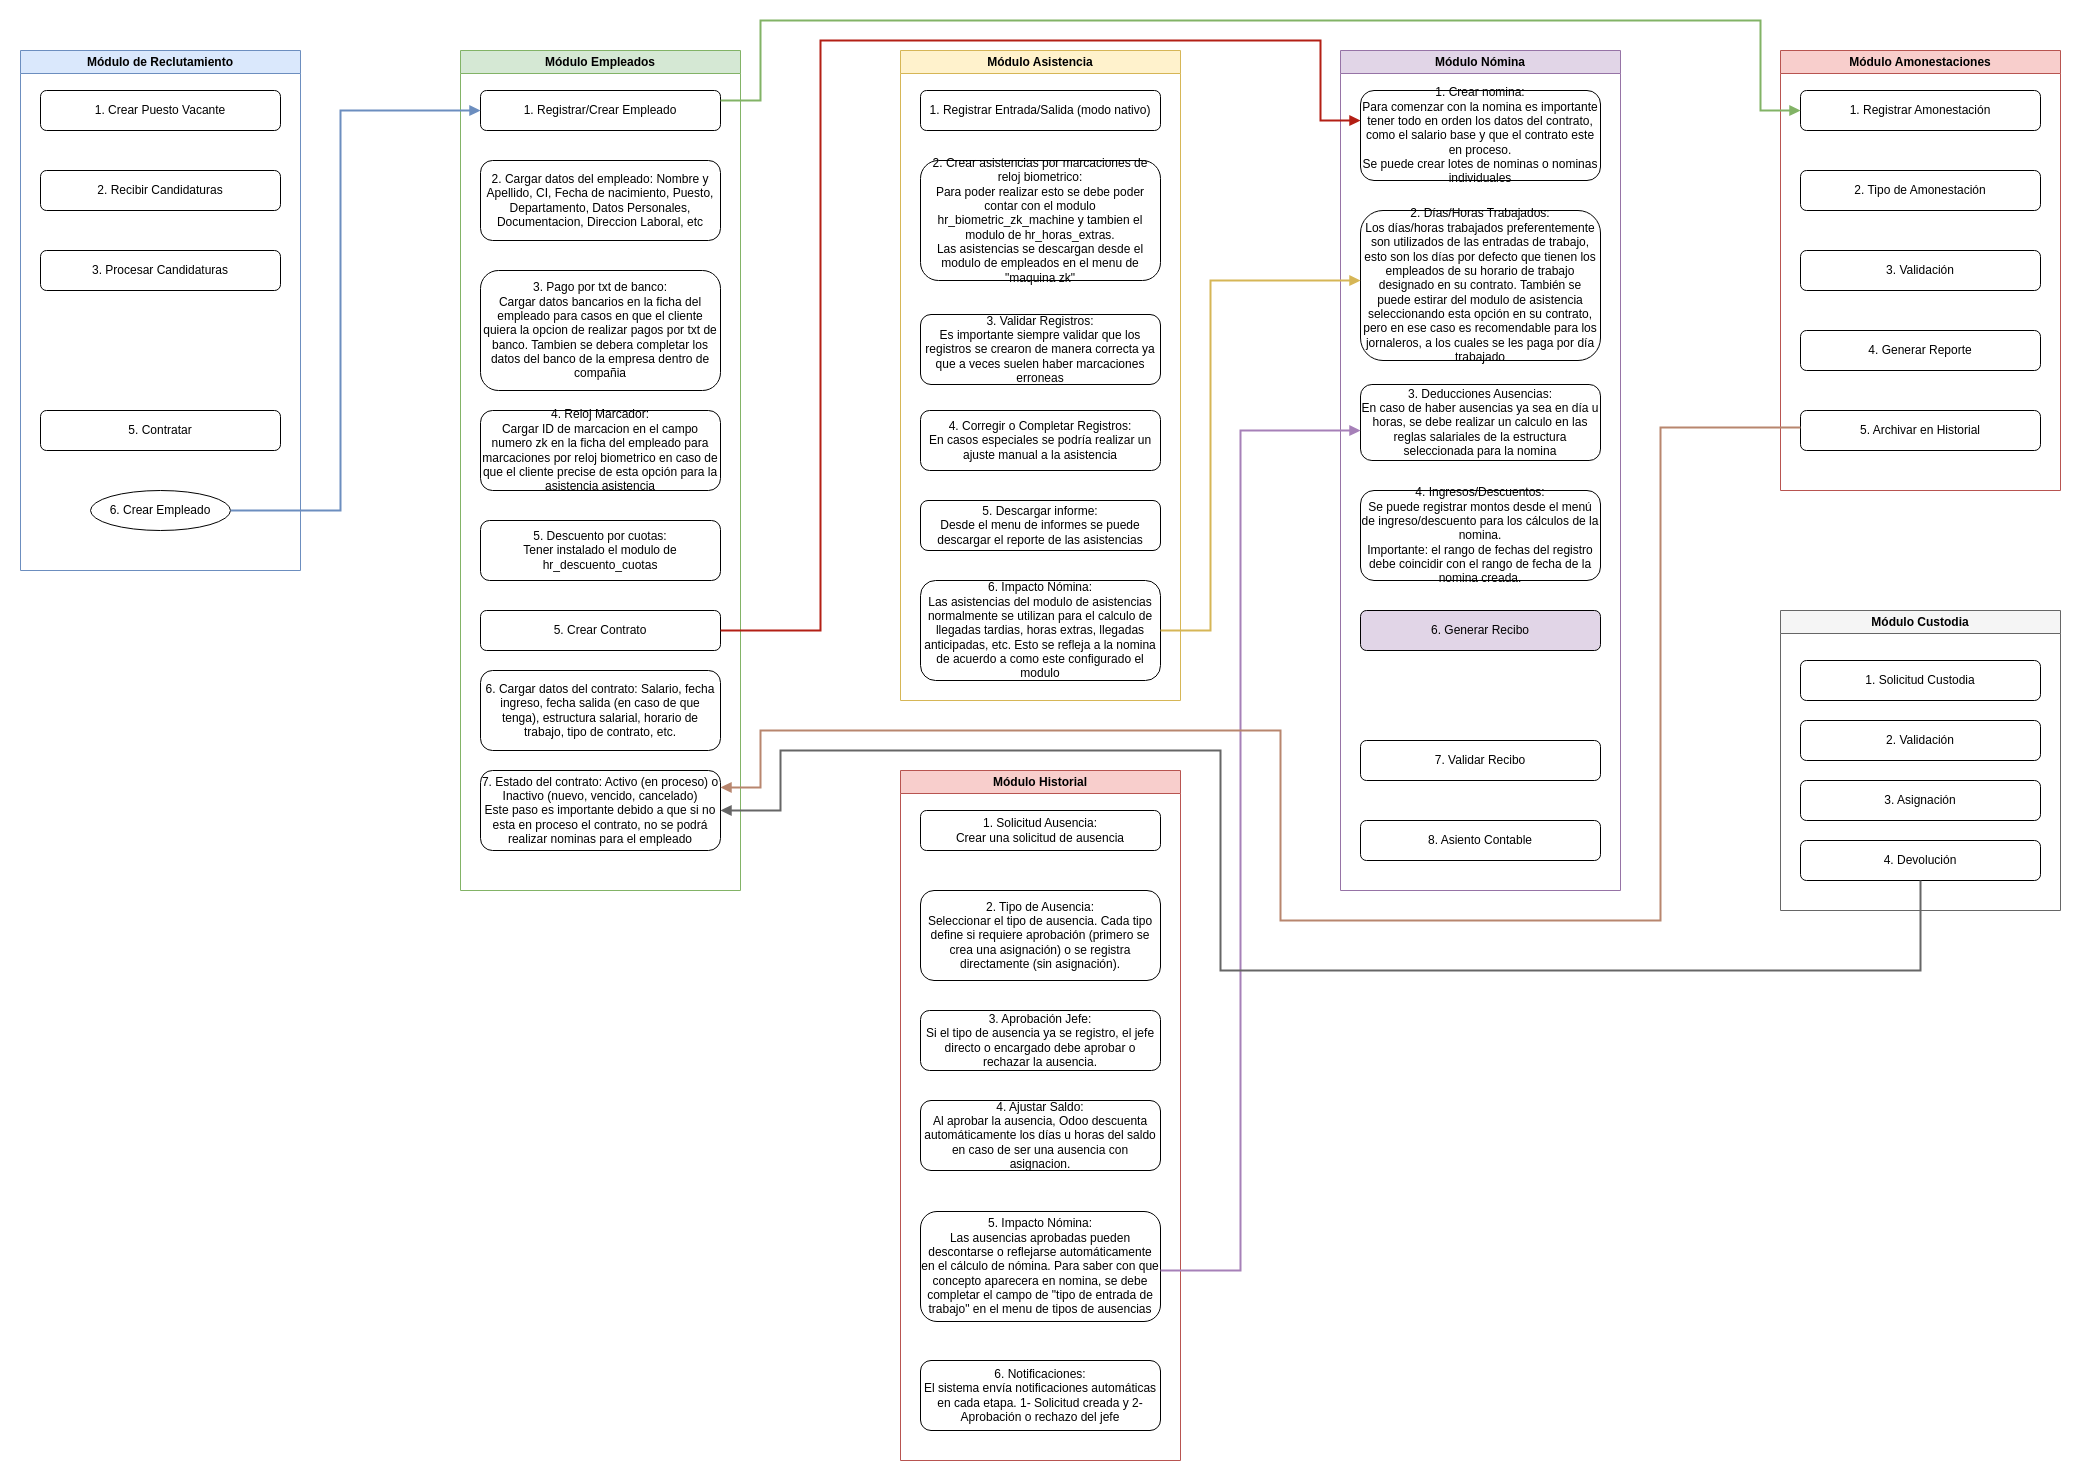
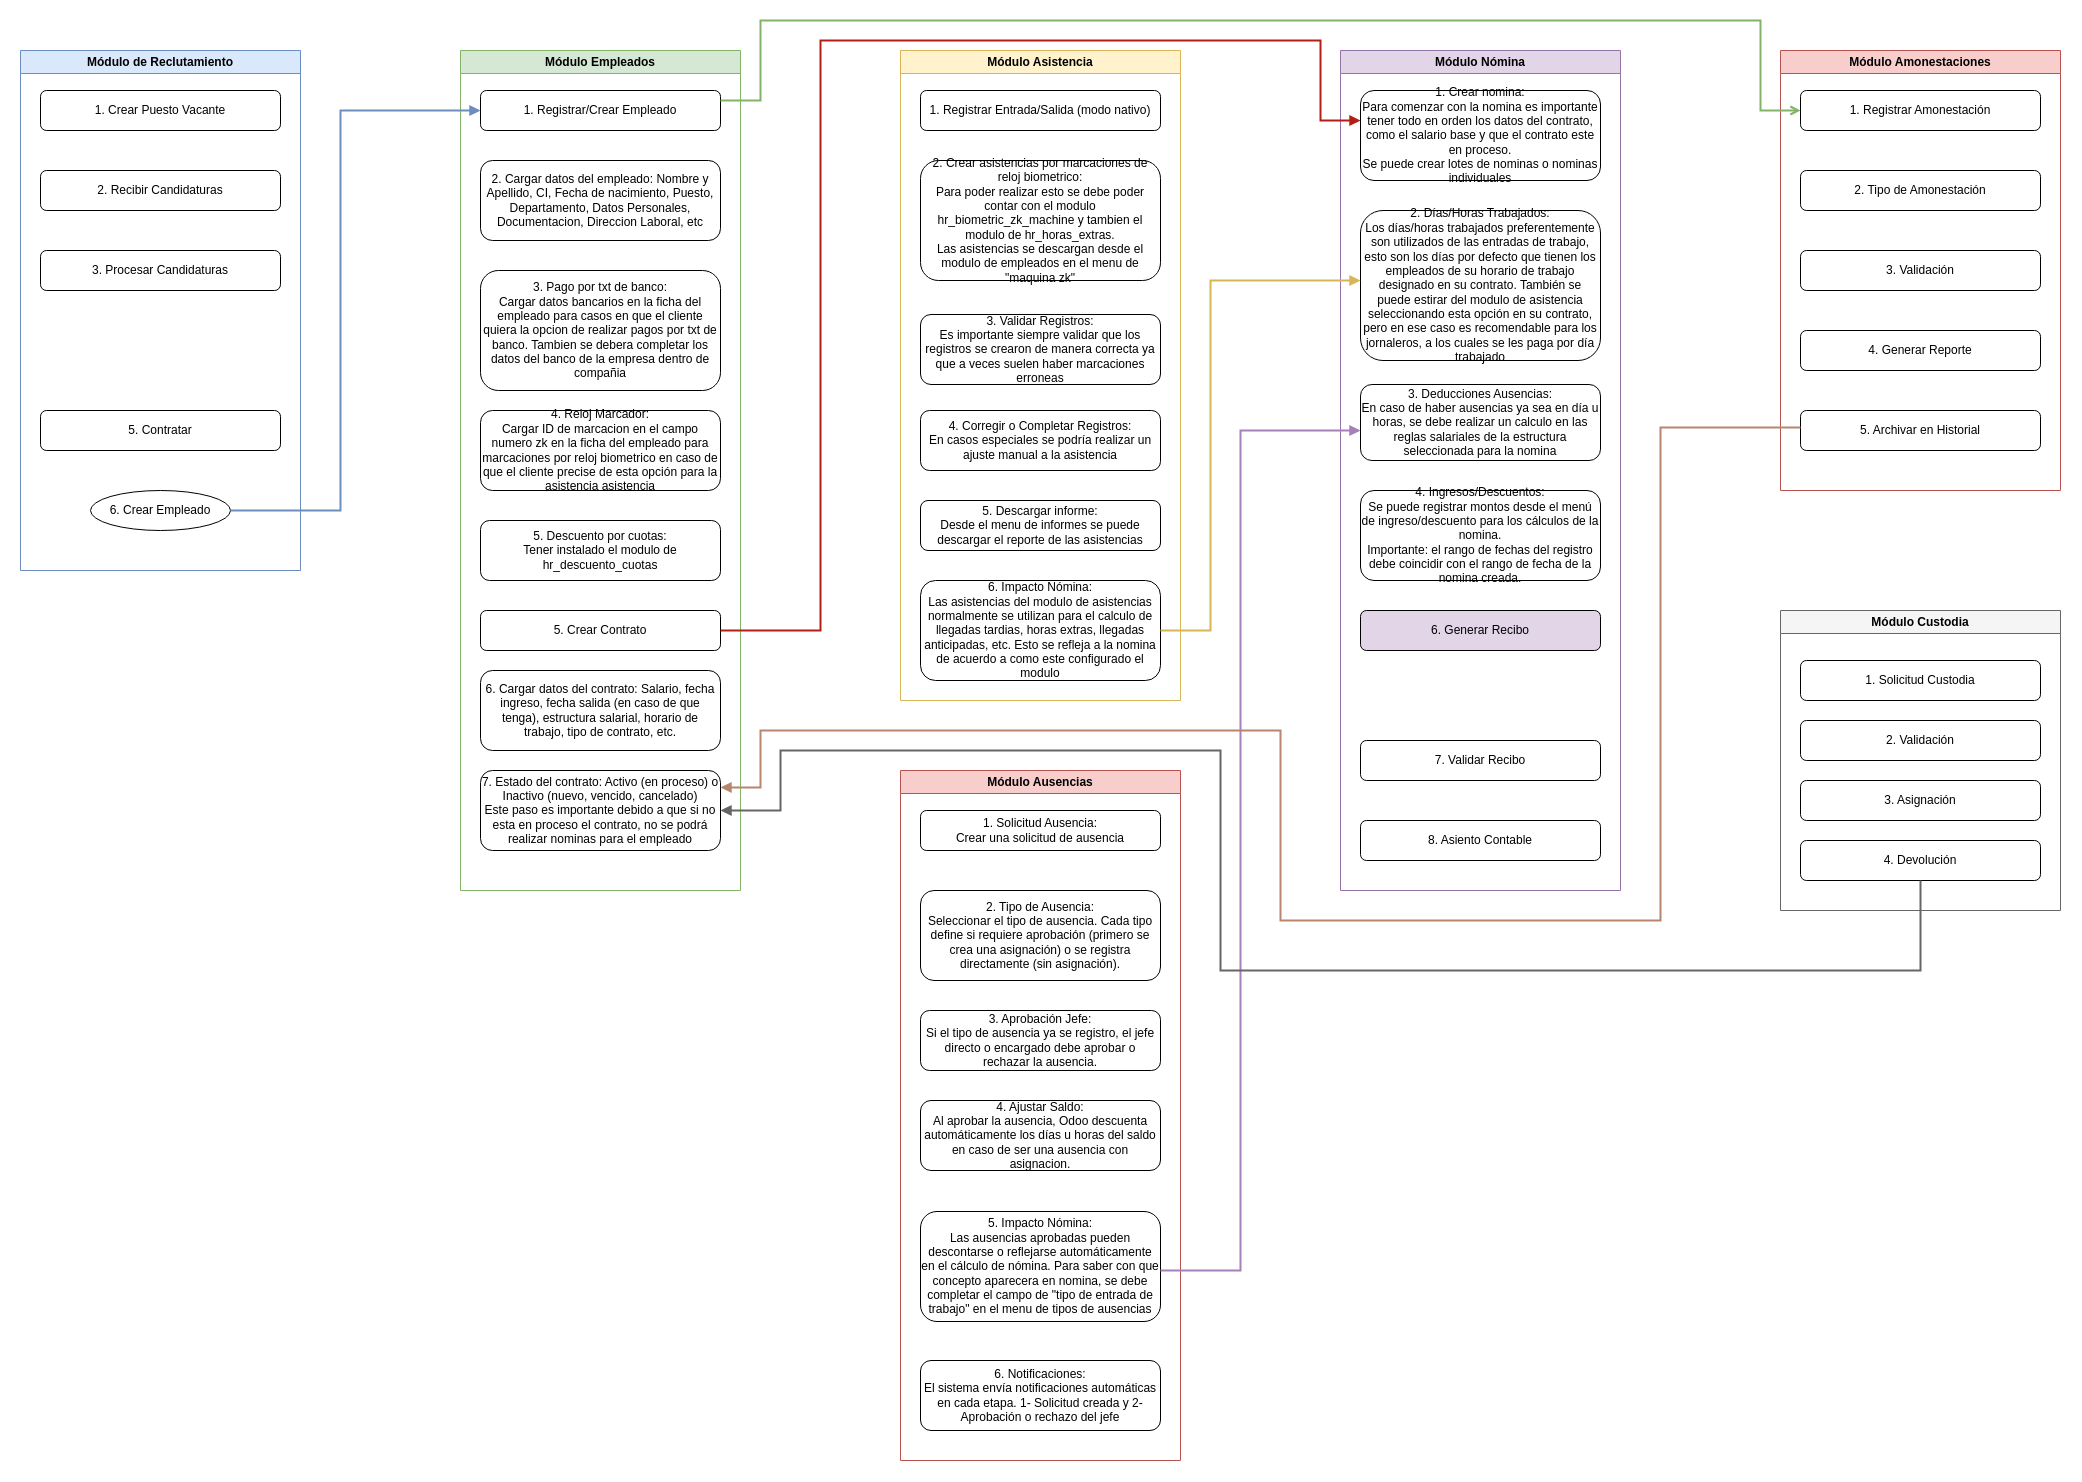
(1788, 111) -> (1790, 111)
(1041, 783) -> (1041, 783)
